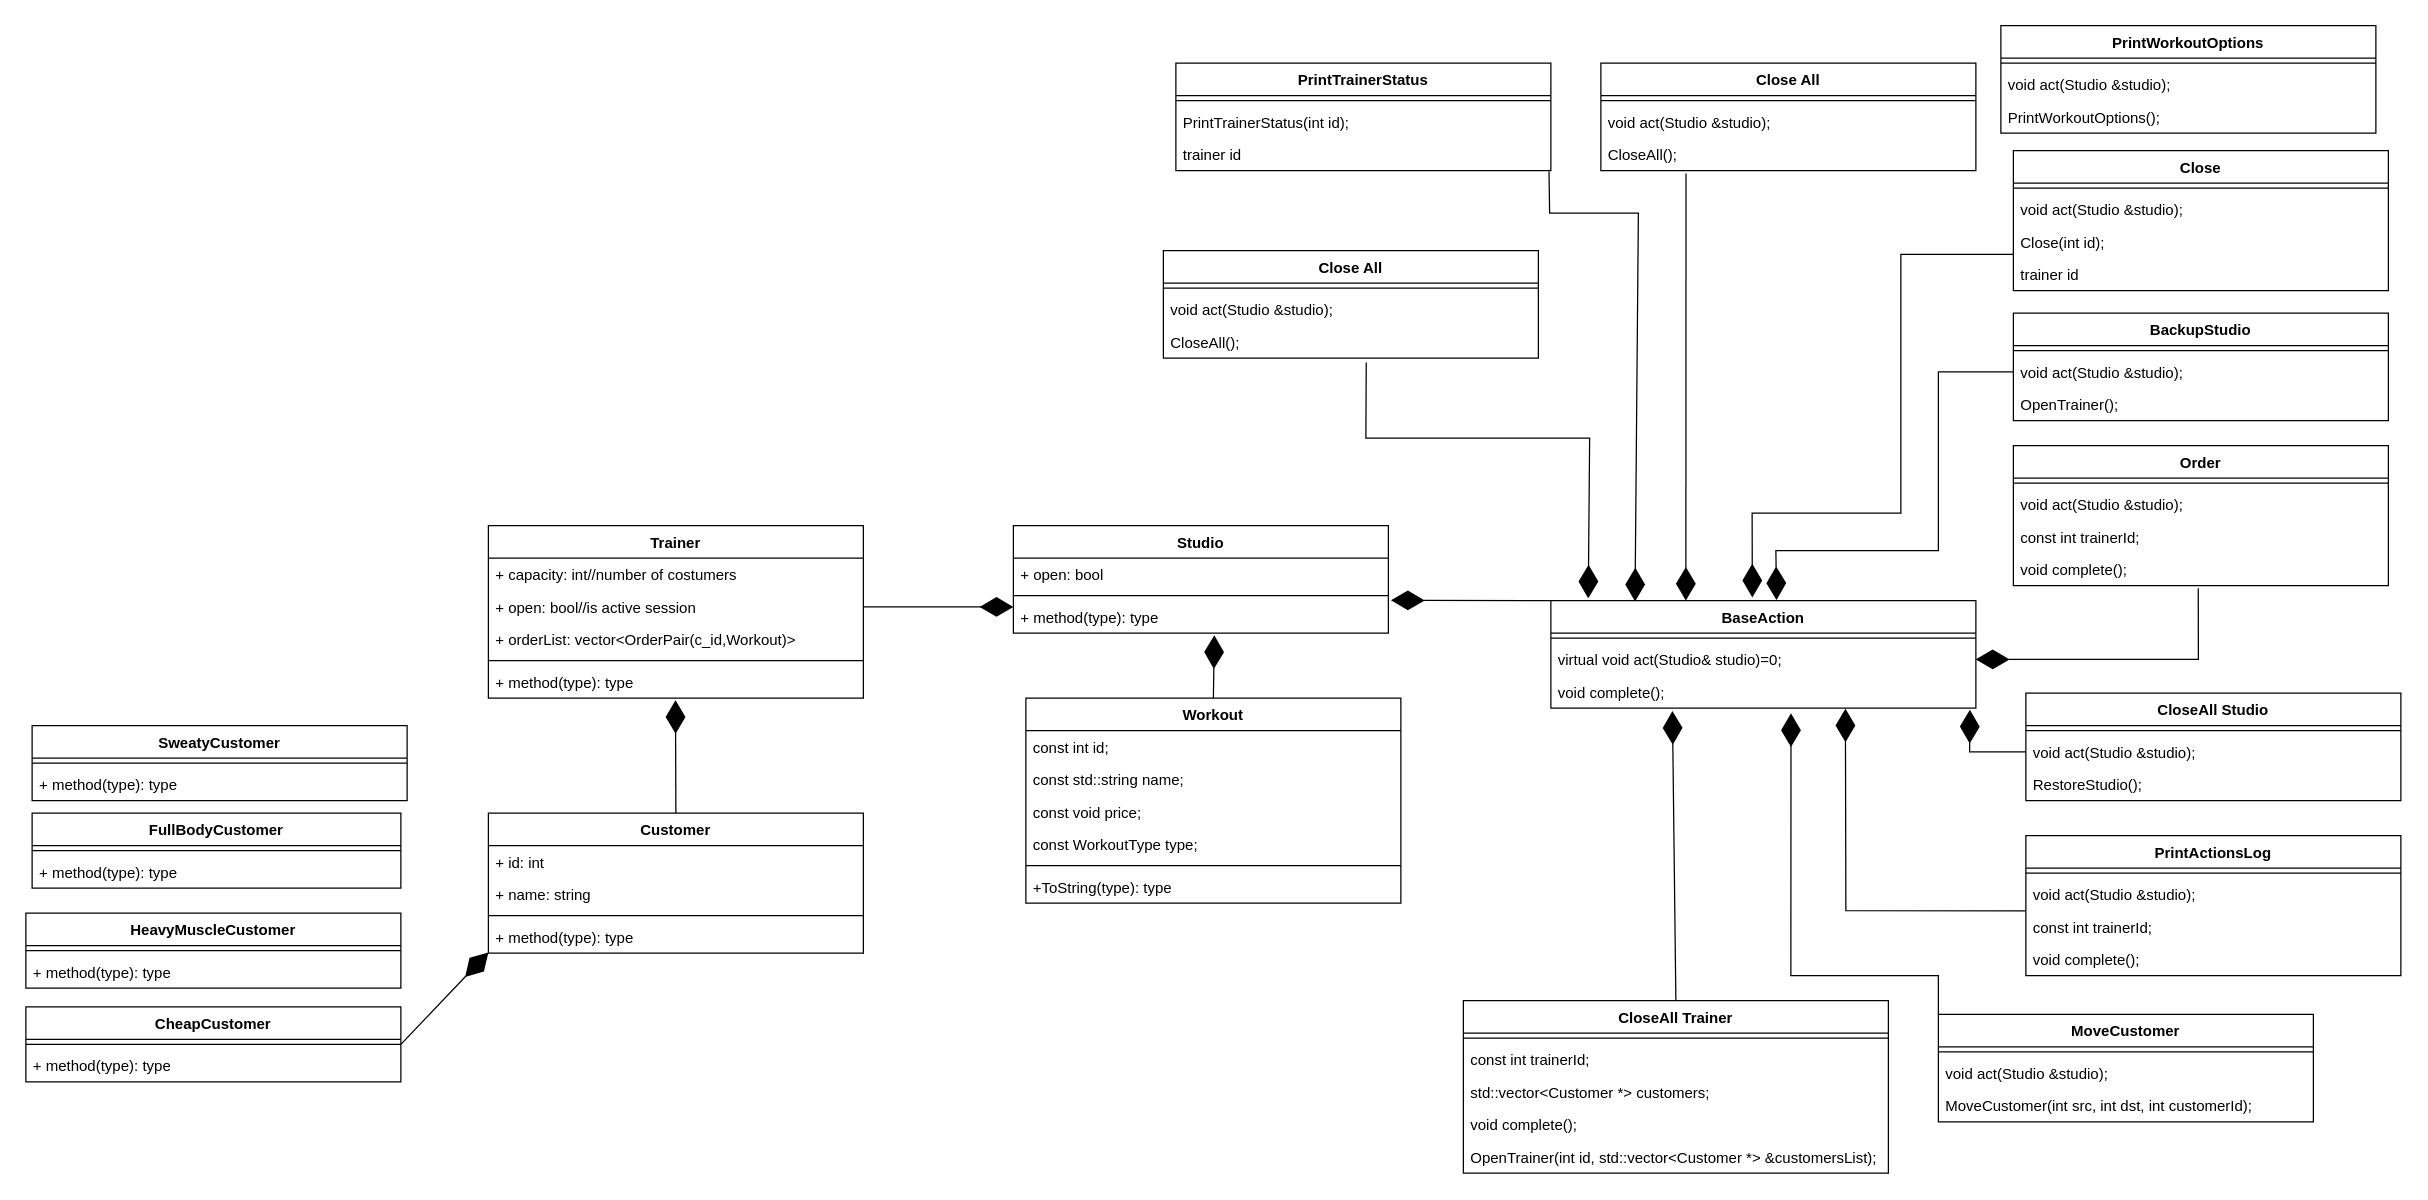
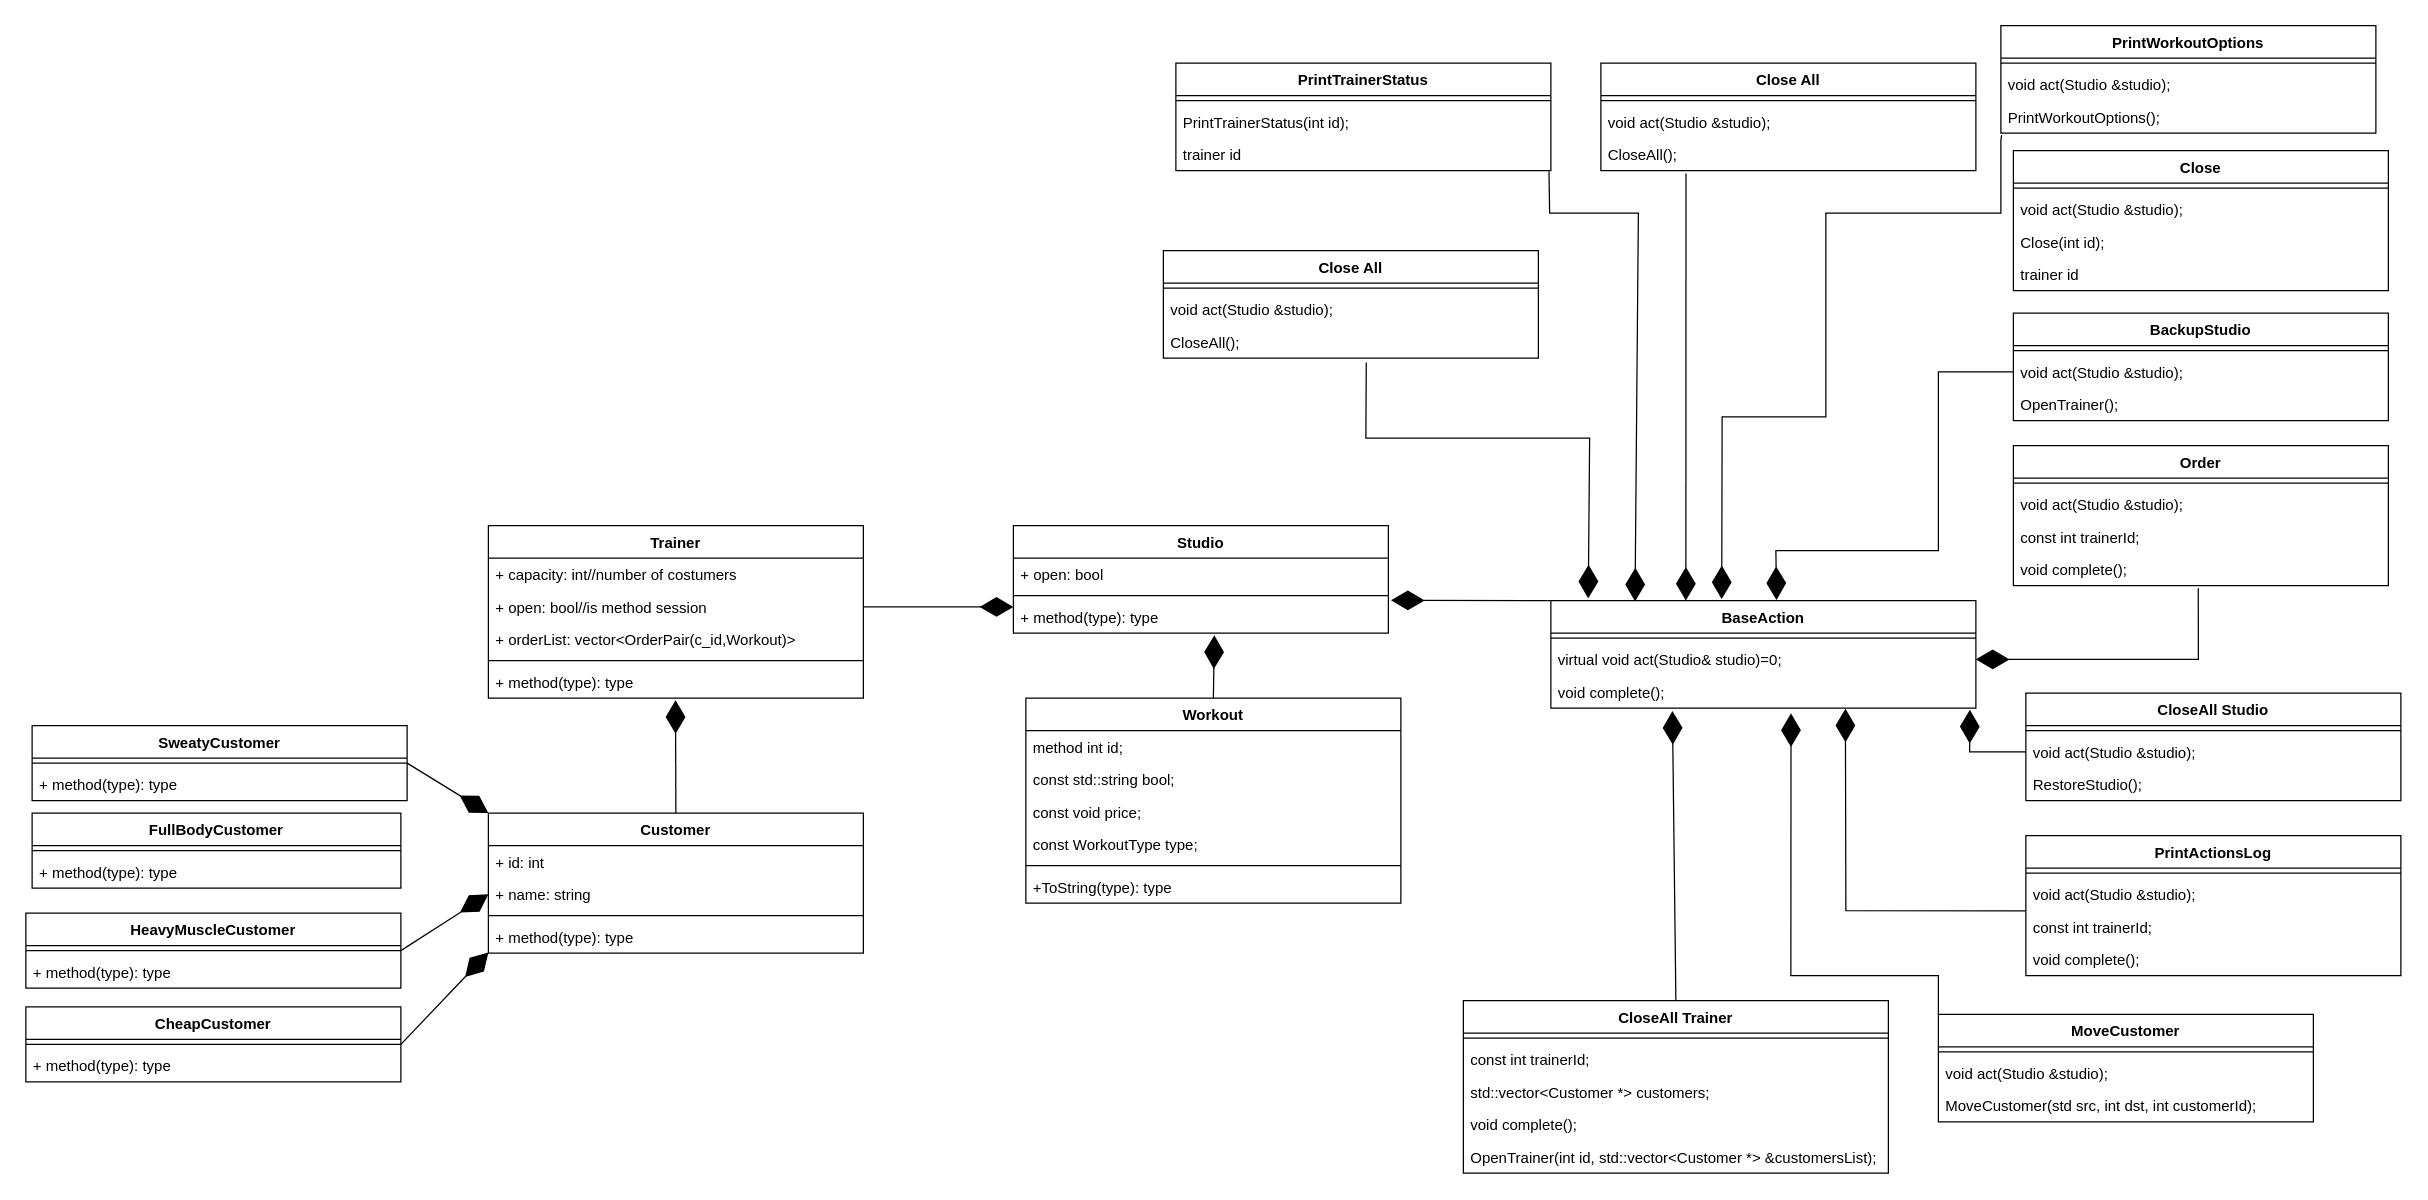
none -> (1826, 316)
(1901, 428) -> none
(608, 608) -> (610, 608)
(1077, 748) -> (1082, 748)
none -> (434, 780)
(1117, 780) -> (1115, 780)
none -> (431, 931)
(2121, 1106) -> (2123, 1106)
